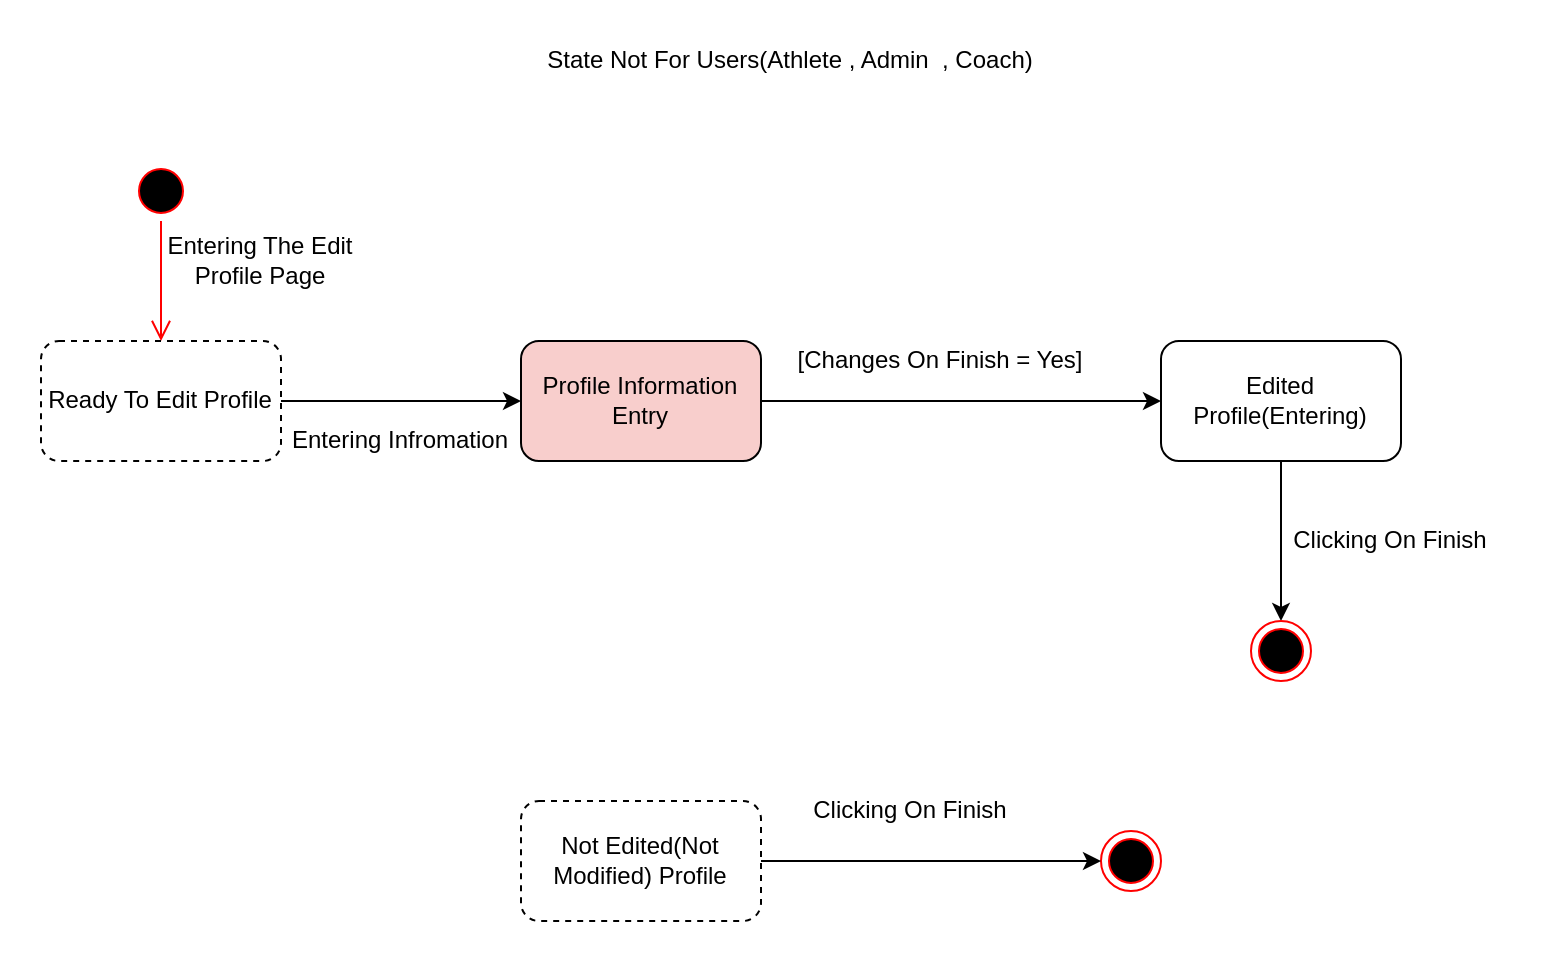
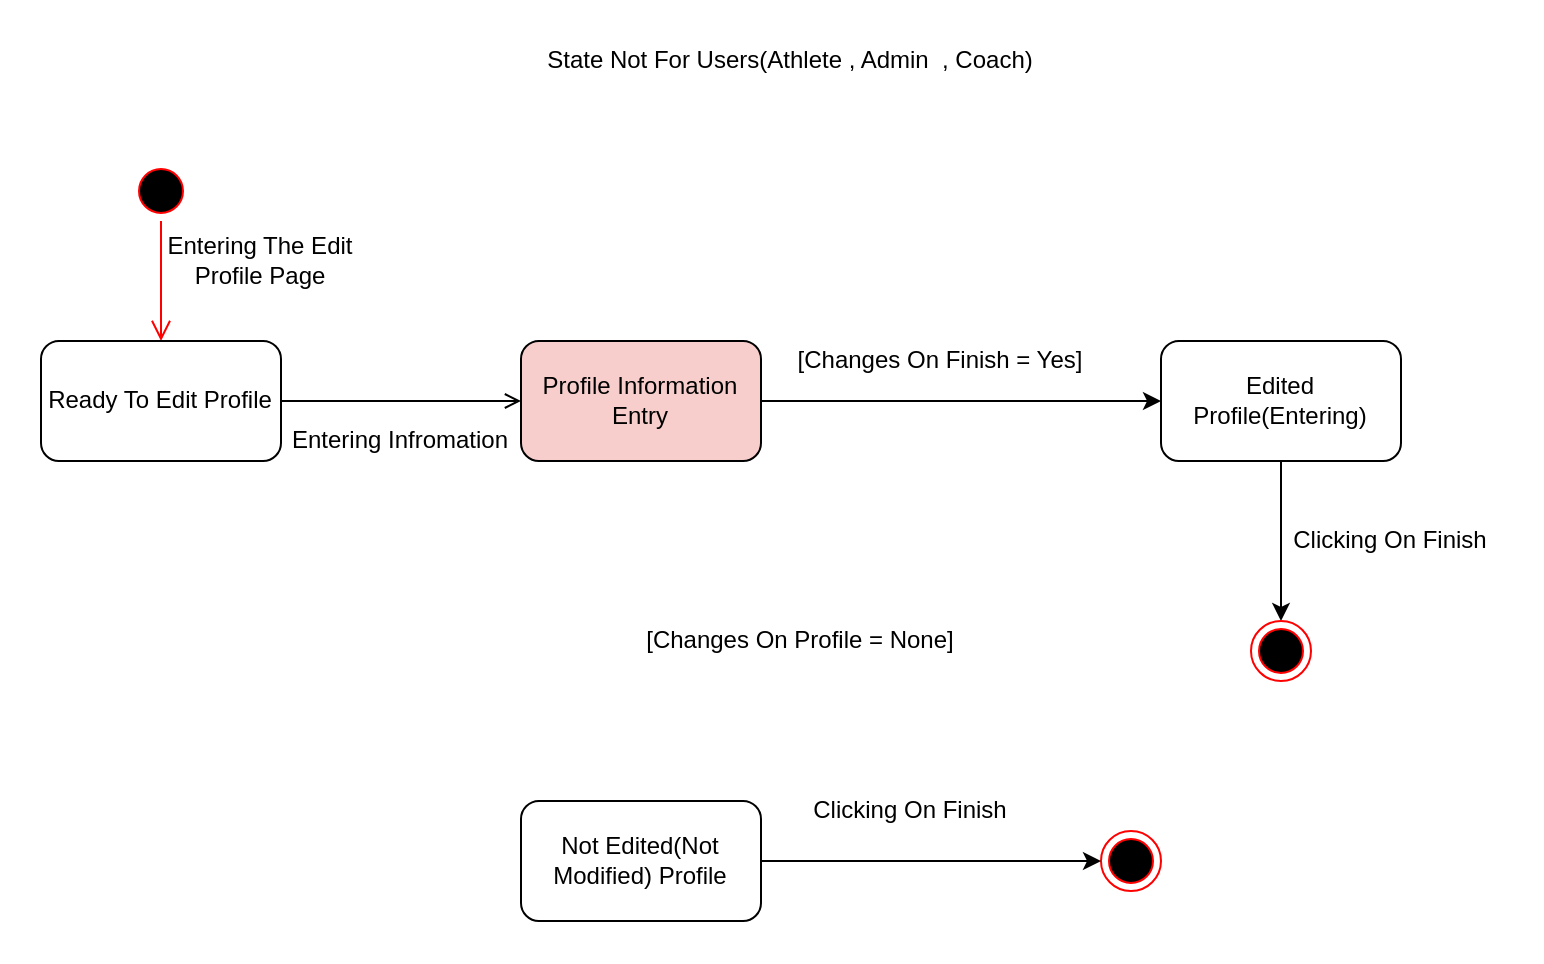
(161, 401) -> (161, 401)
(506, 401) -> (509, 401)
none -> (801, 641)
(641, 861) -> (641, 861)
